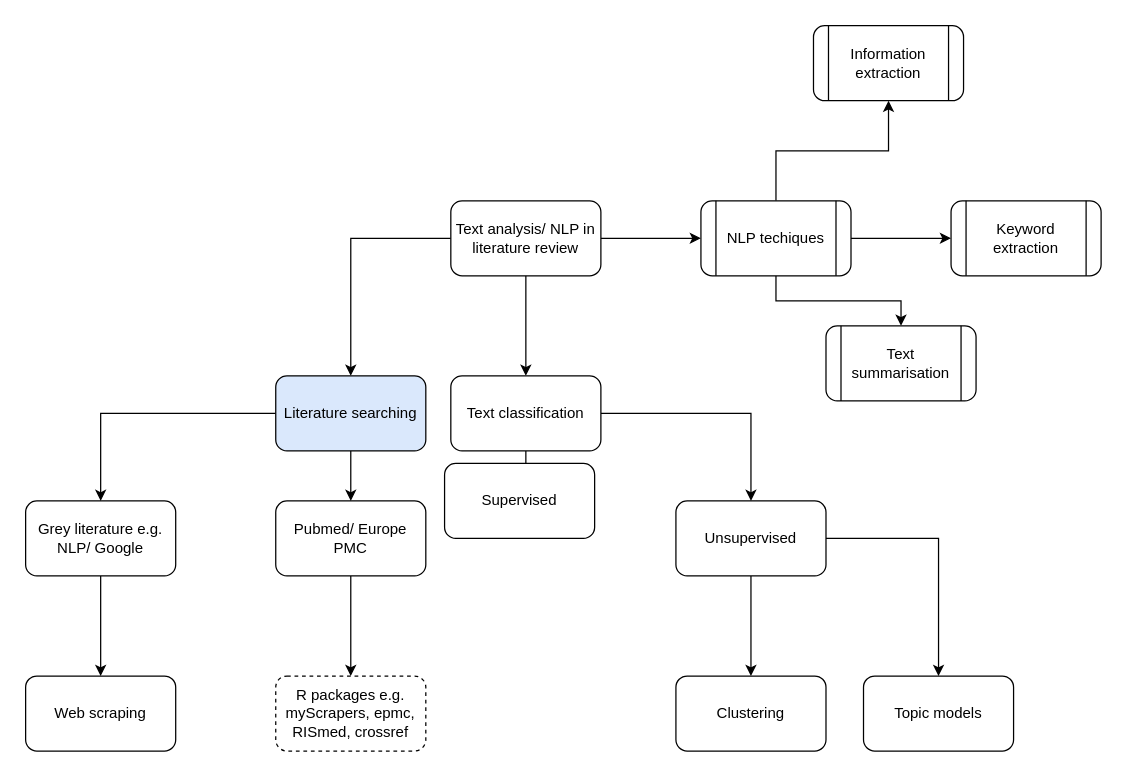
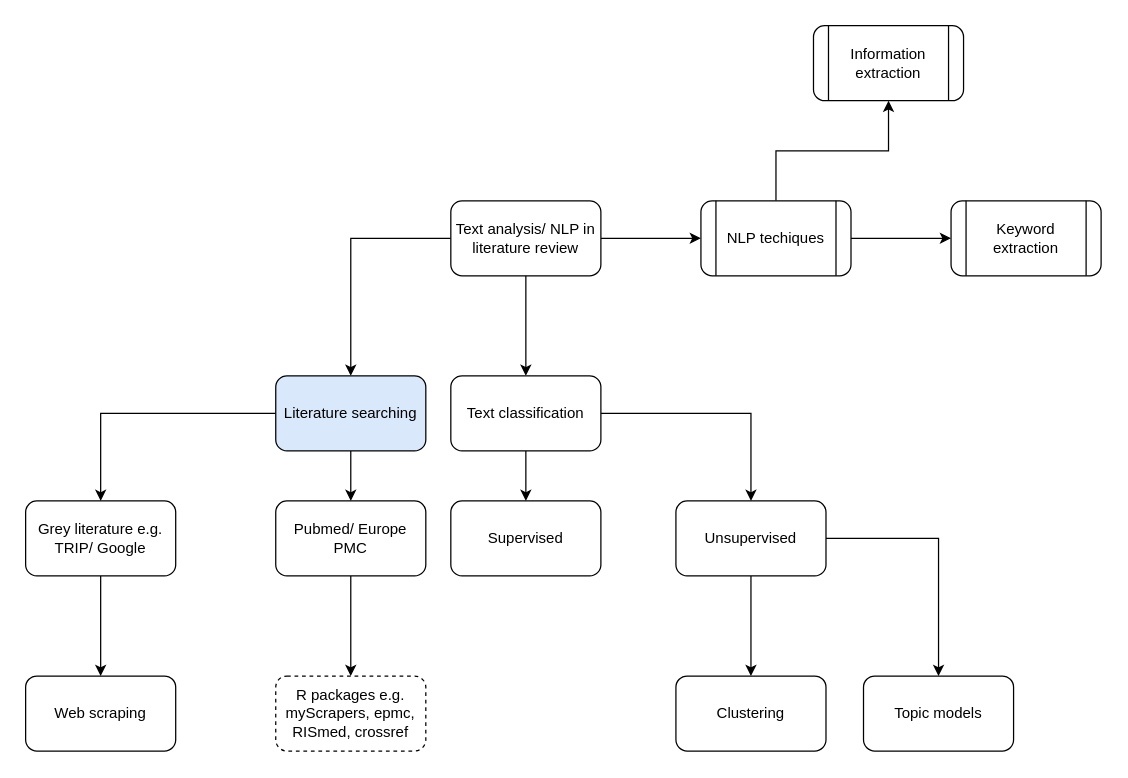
(834, 301) -> none
(901, 363) -> none
(519, 501) -> (526, 538)
(101, 538) -> (101, 538)
